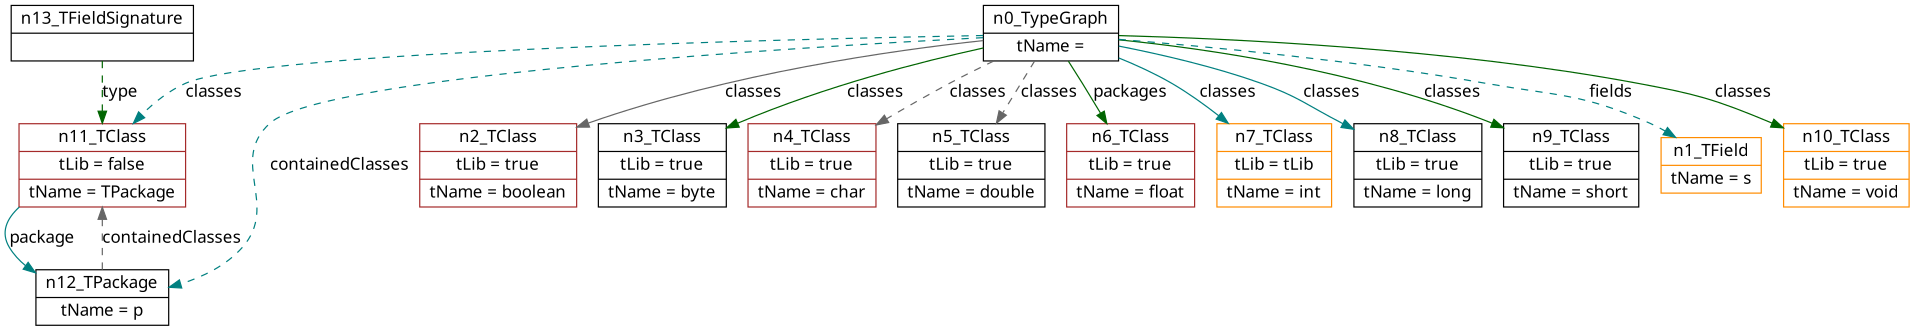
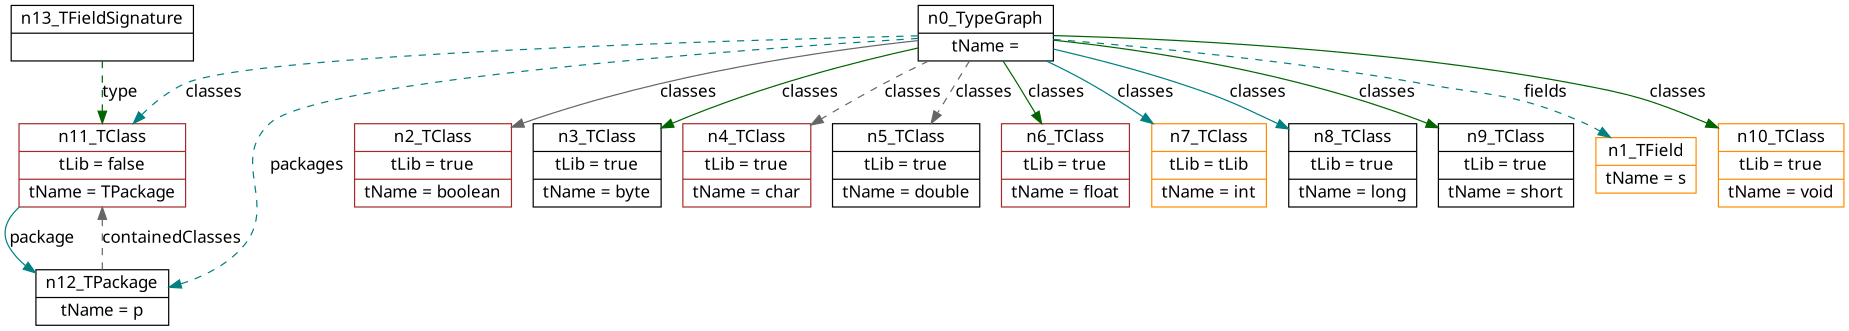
(1130, 92) -> (1056, 92)
(339, 165) -> (307, 165)
